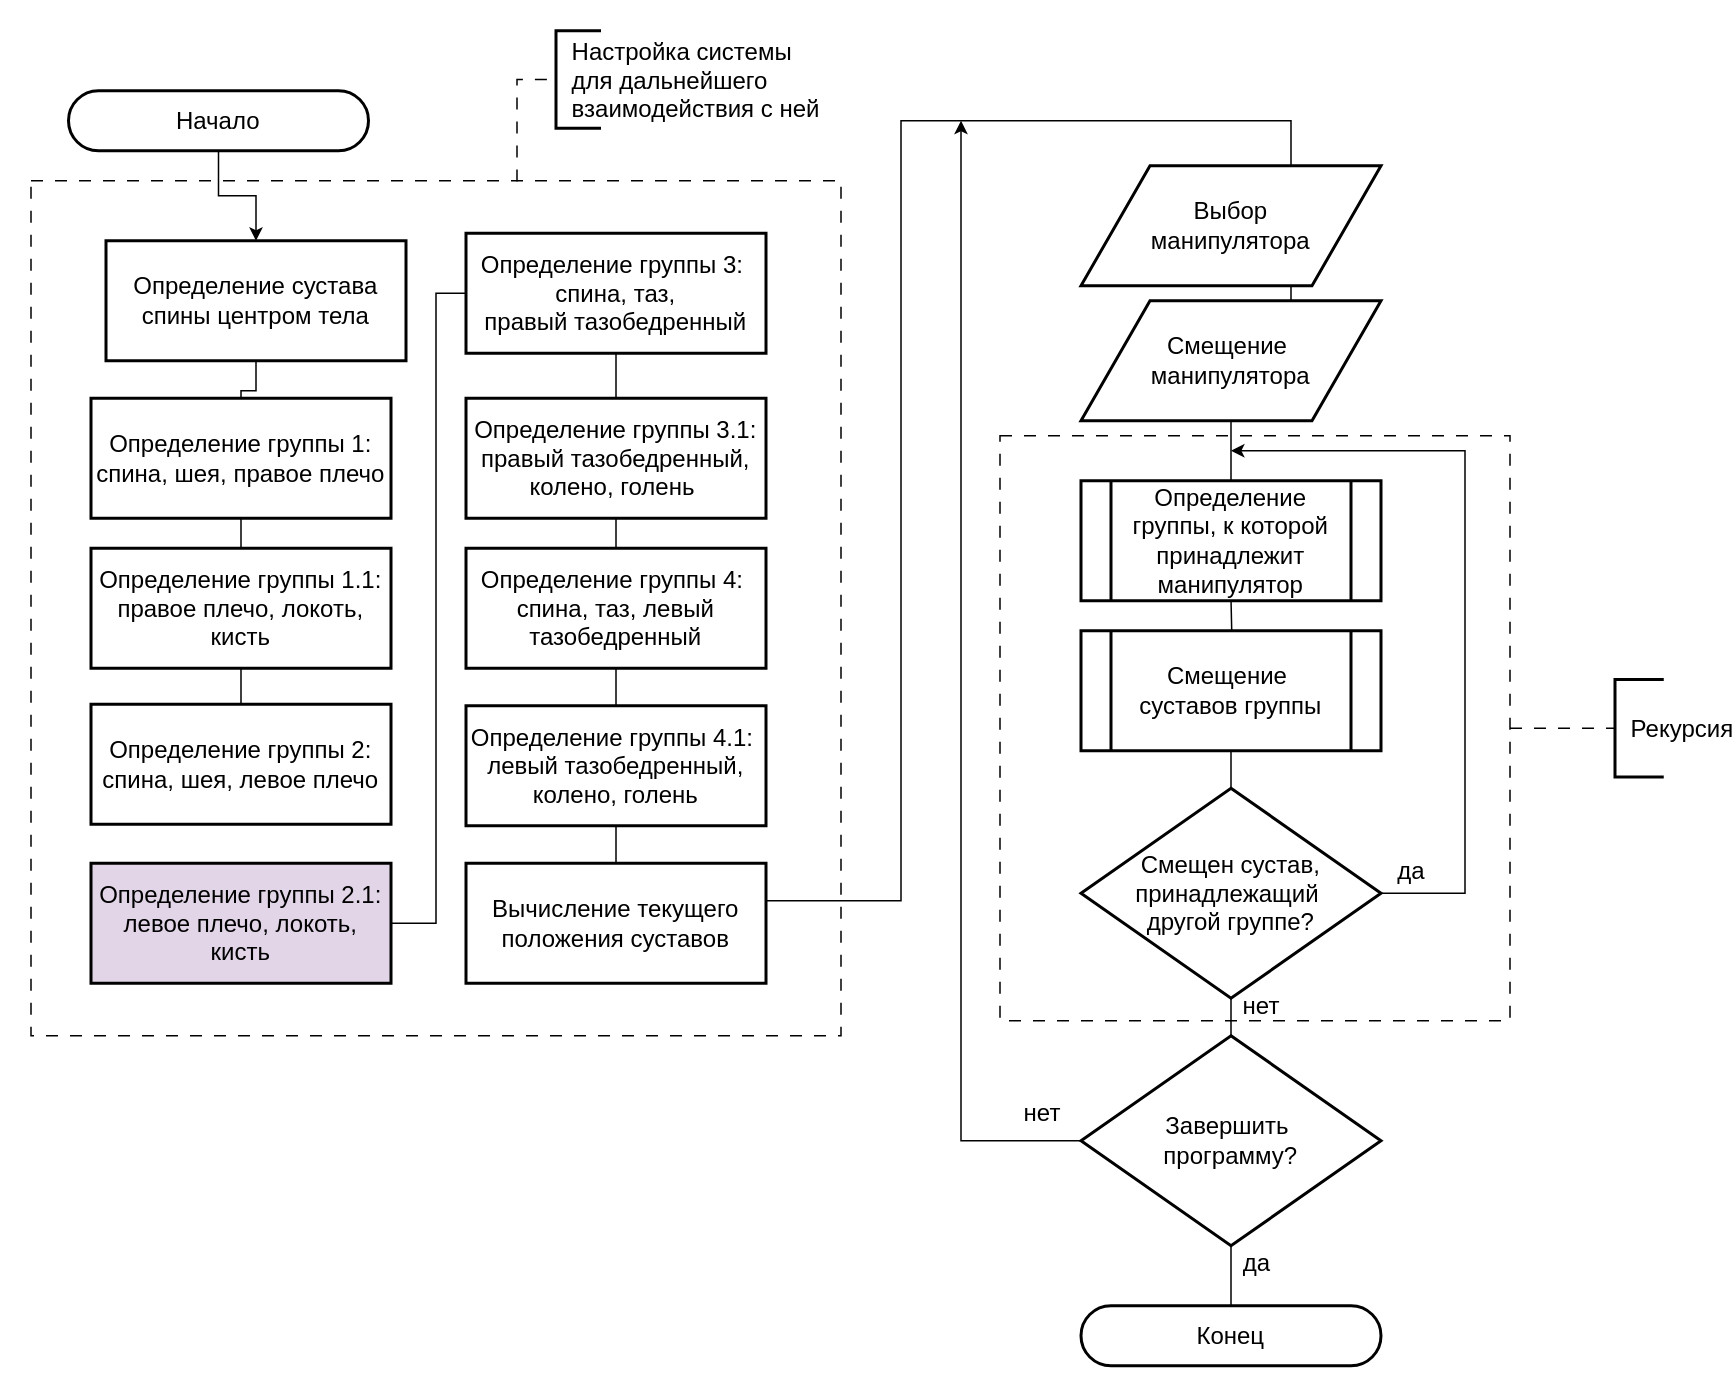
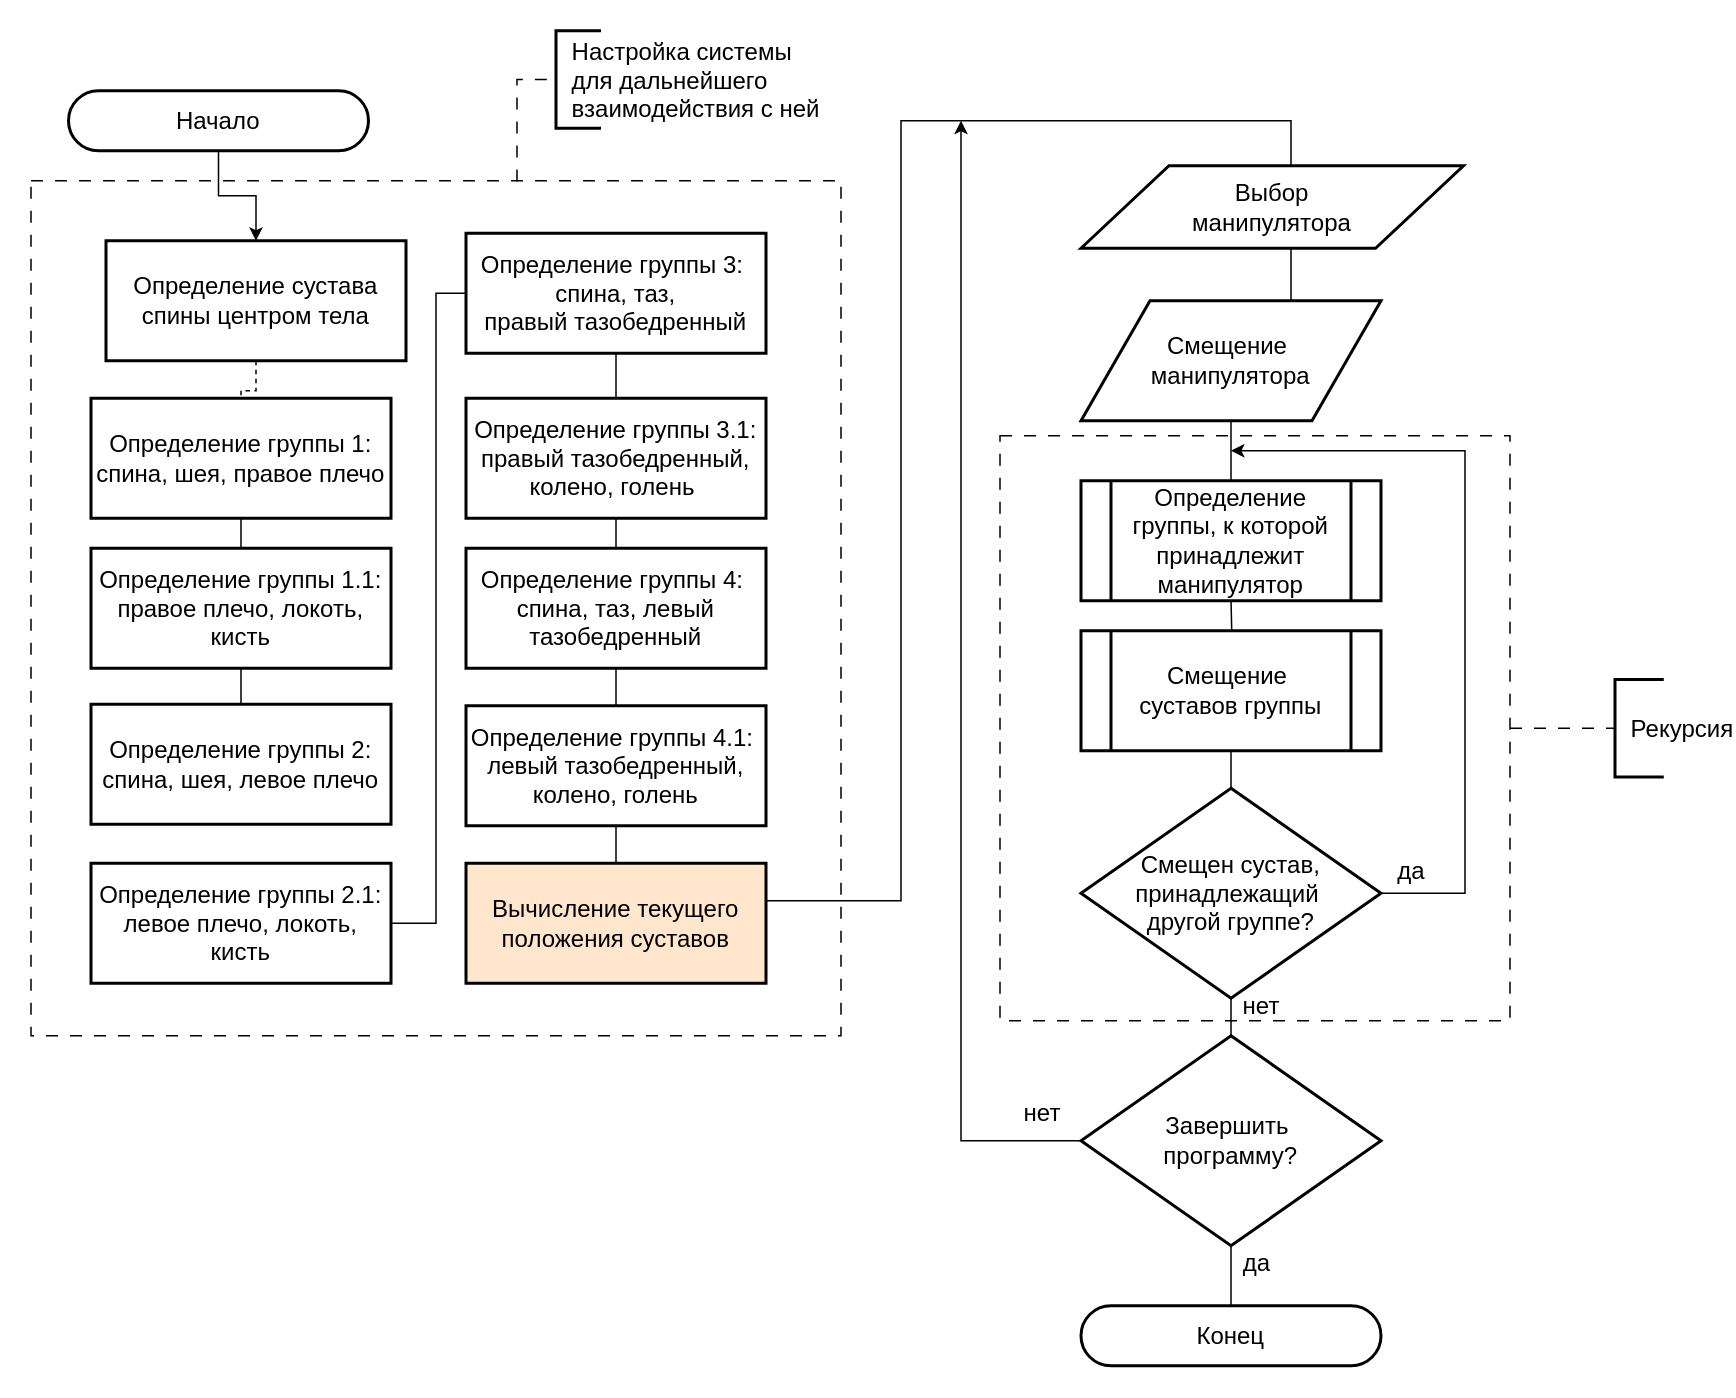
(1231, 226) -> (1272, 207)
(256, 388) -> (256, 388)
(241, 923) -> (241, 923)
(616, 923) -> (616, 923)
